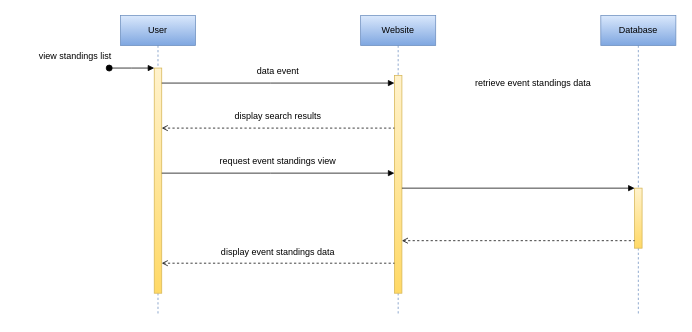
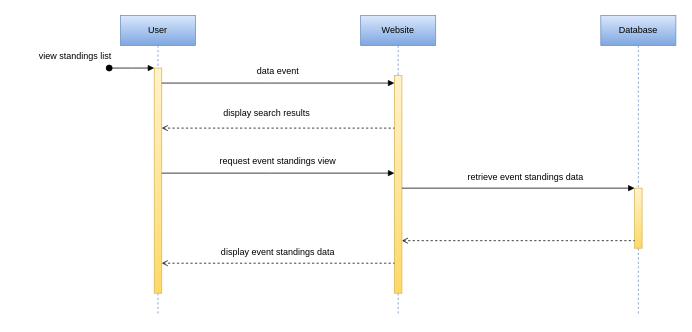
(533, 83) -> (525, 177)
(278, 117) -> (267, 113)
